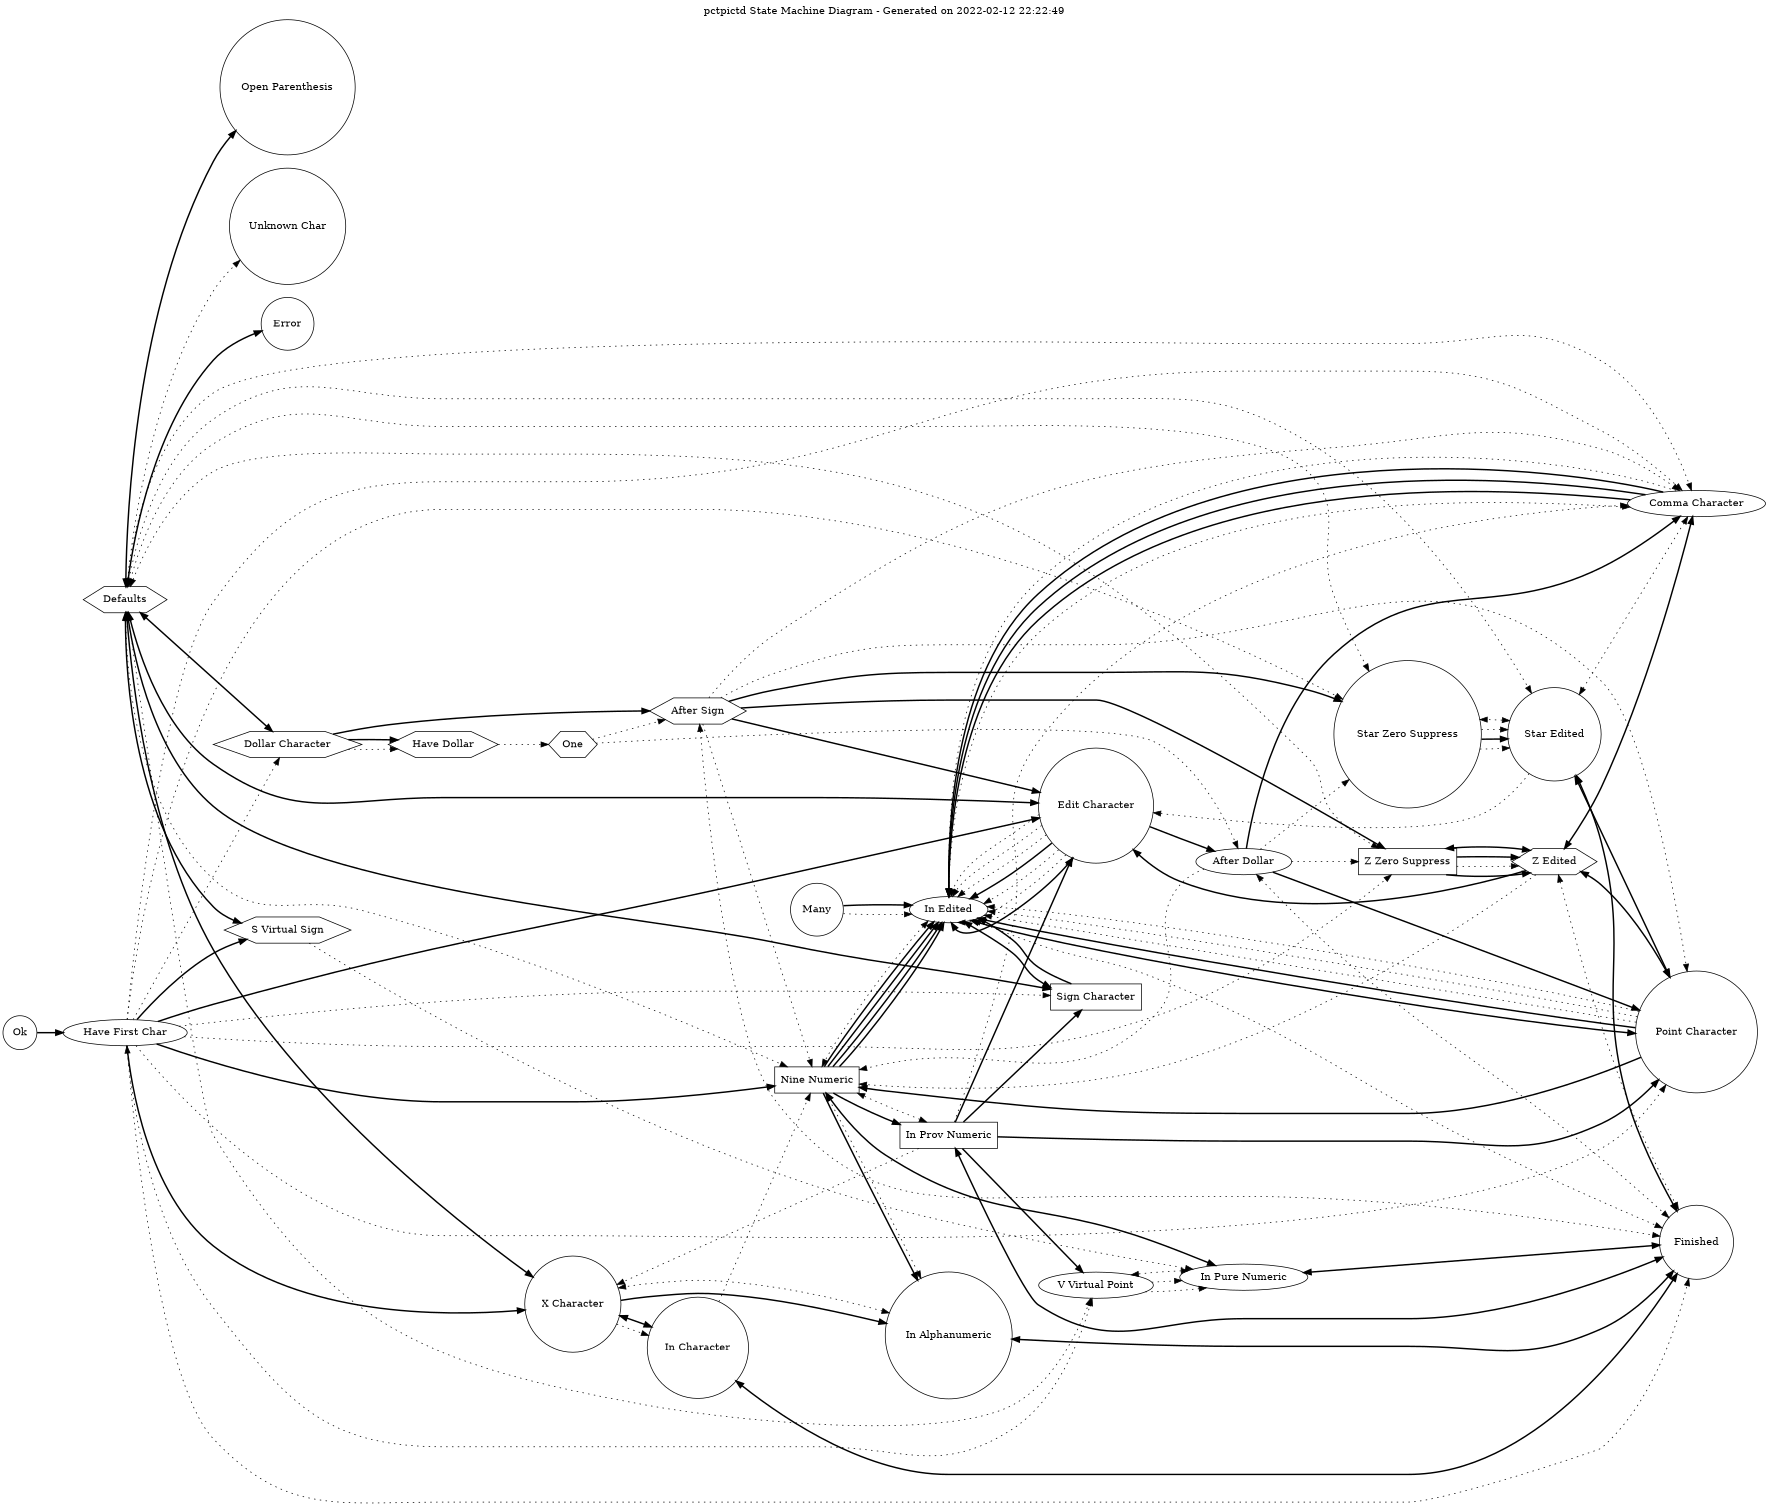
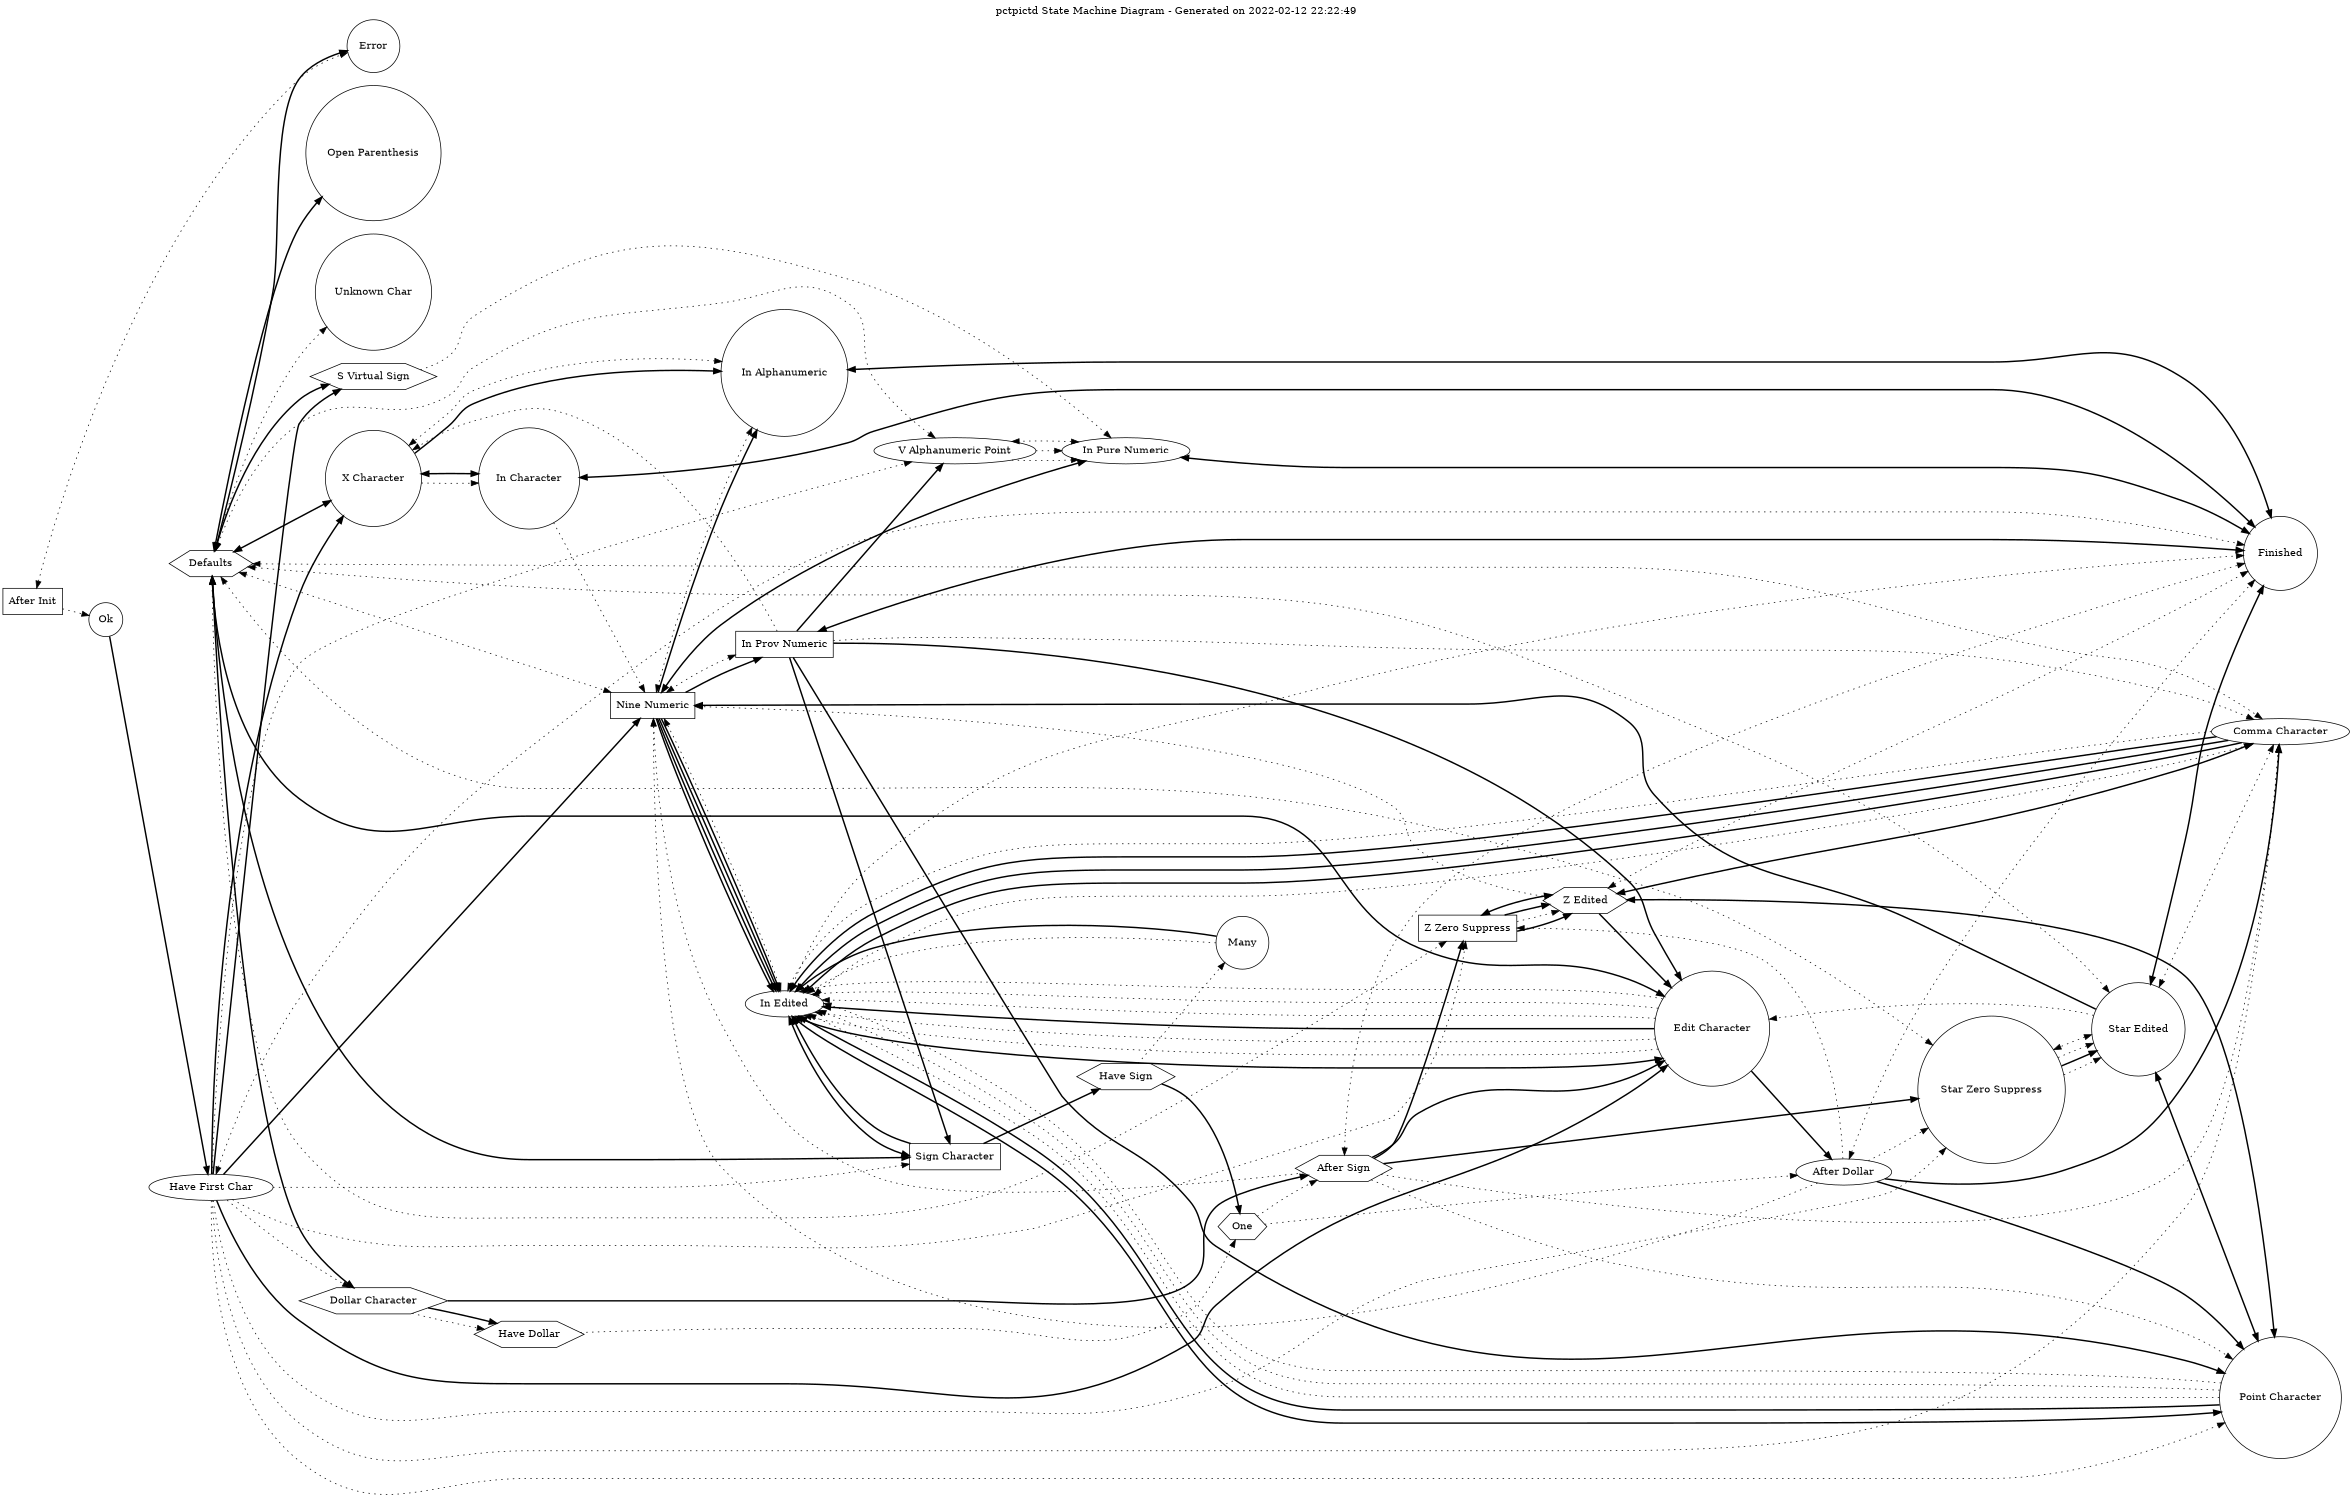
none -> (33, 601)
none -> (1126, 1077)
(1257, 1113) -> (1457, 704)
(1096, 1285) -> (955, 451)
